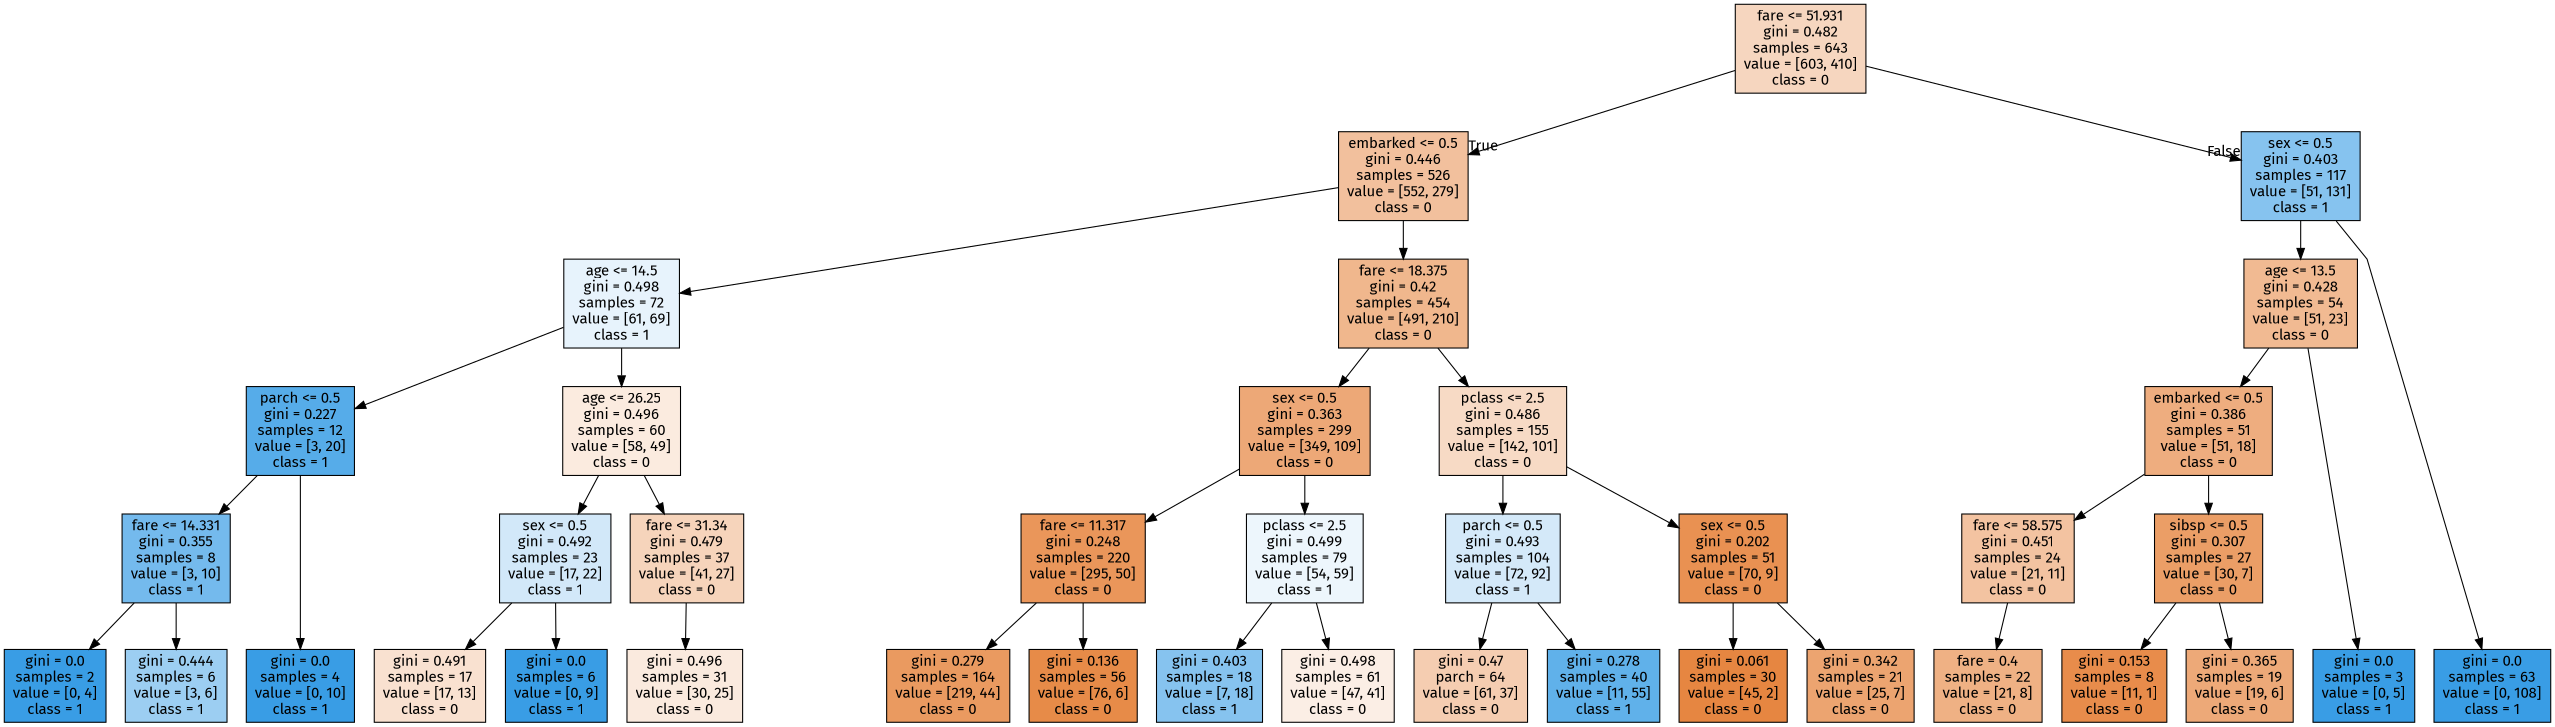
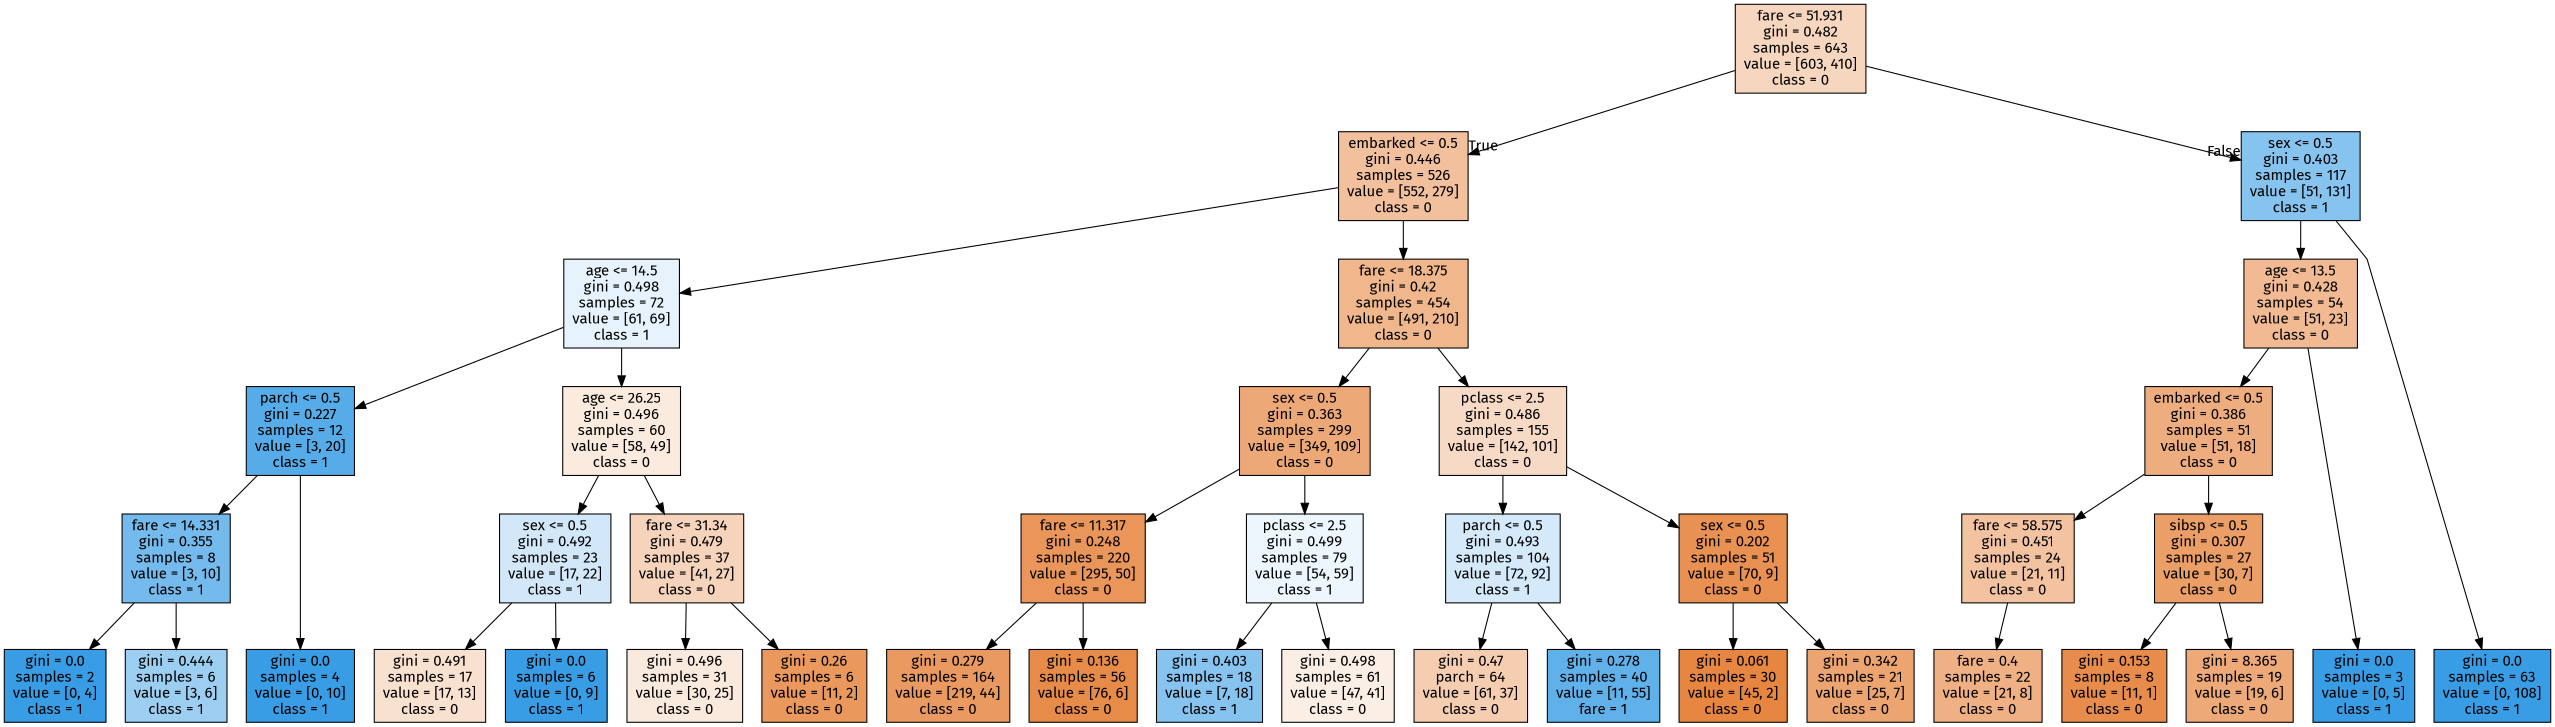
none -> (814, 686)
(1604, 686) -> (1604, 686)
(2240, 686) -> (2240, 686)
